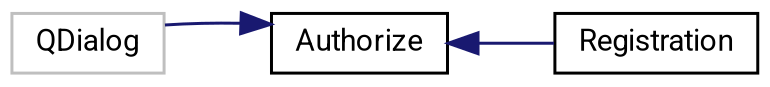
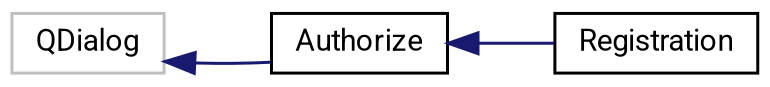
(203, 23) -> (233, 63)
